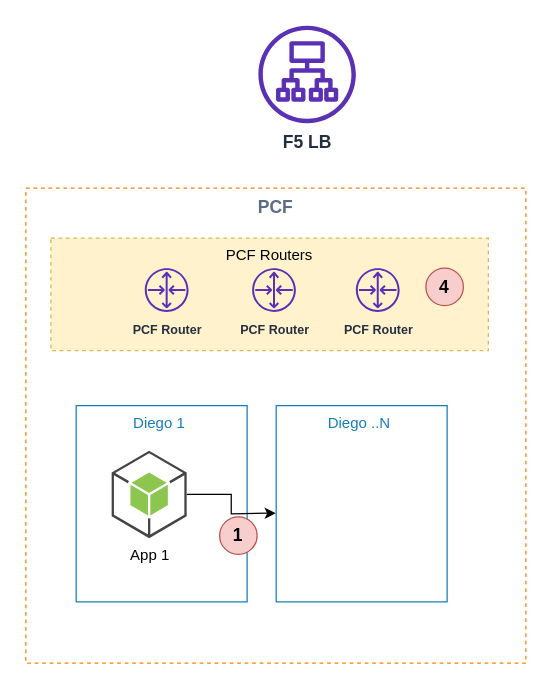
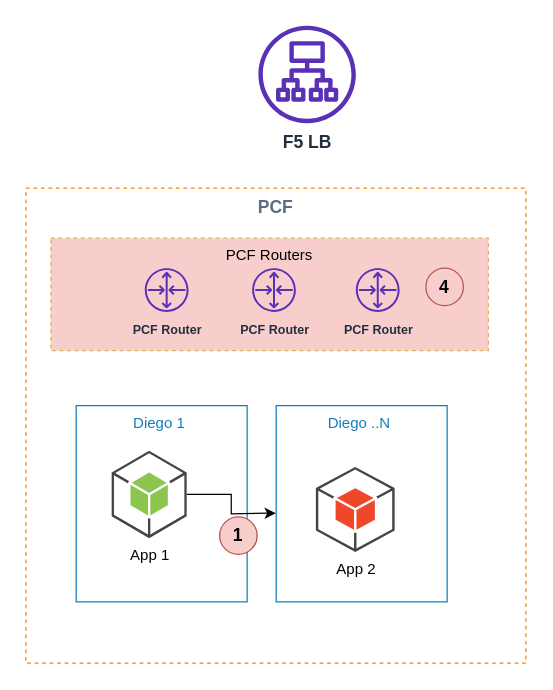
(269, 255) -> (269, 255)
none -> (355, 509)
